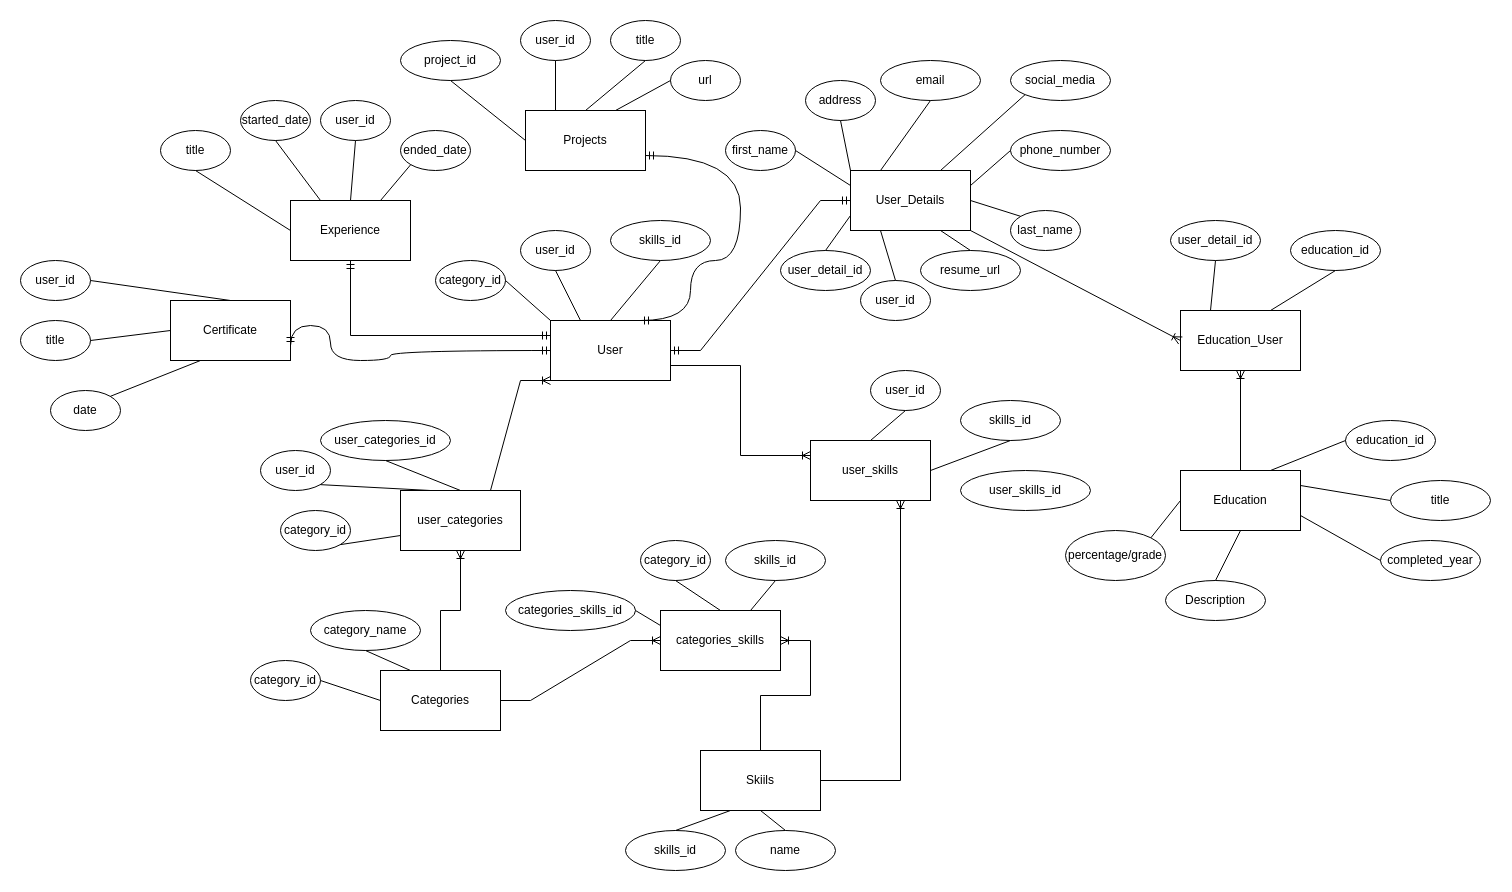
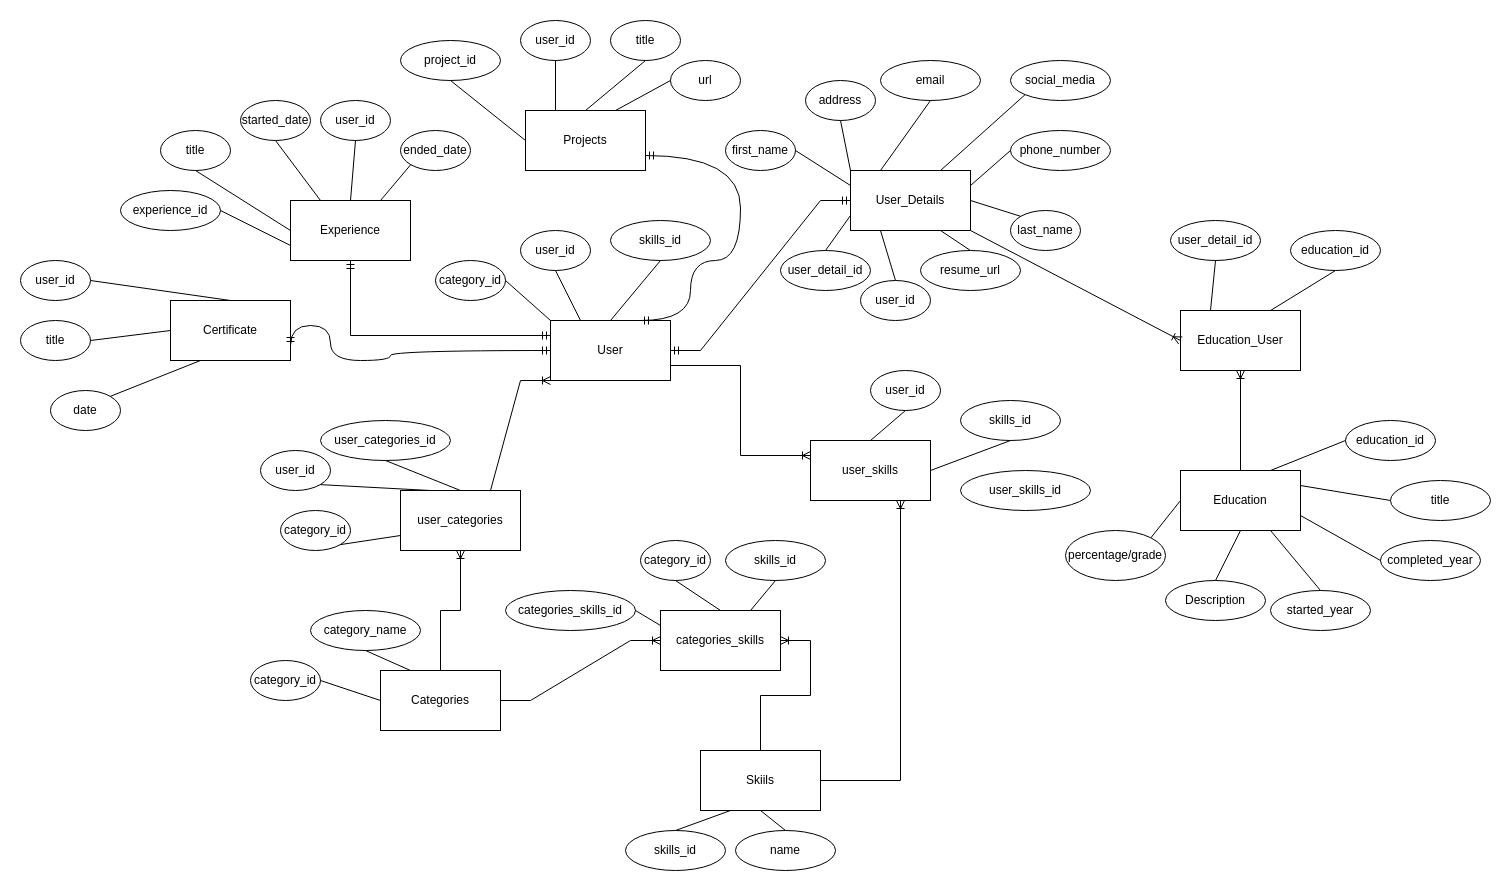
none -> (171, 211)
none -> (256, 228)
none -> (1296, 561)
none -> (1321, 611)
